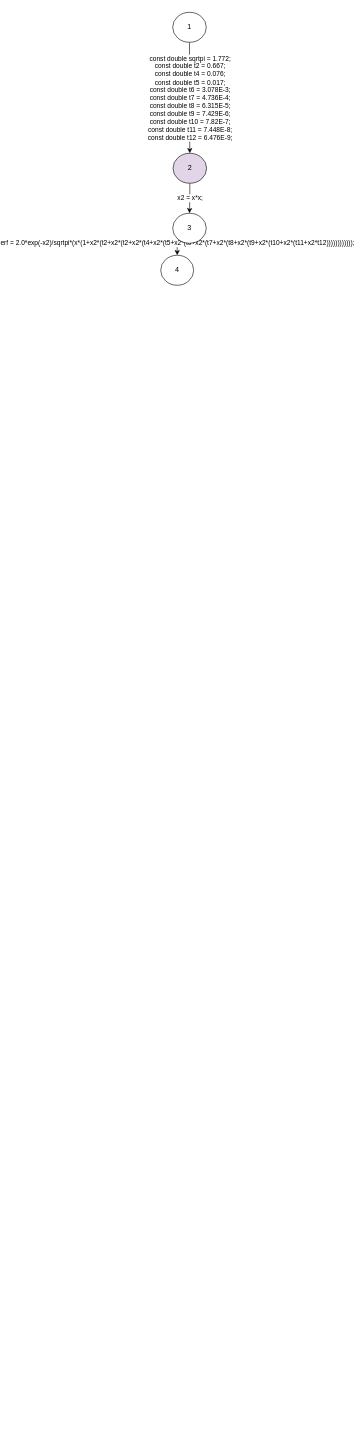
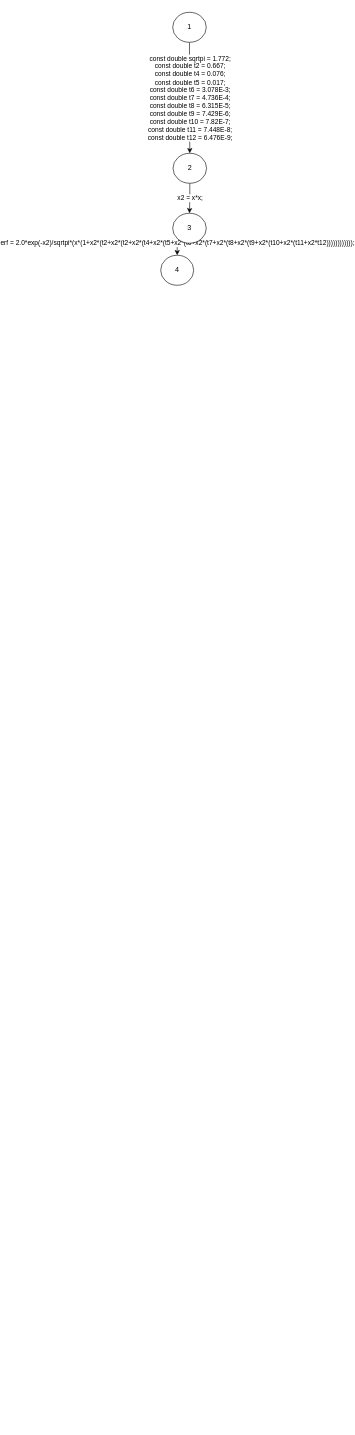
(190, 168) -> (190, 168)
